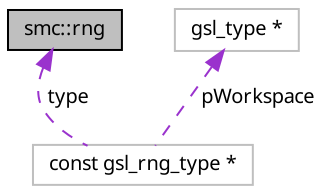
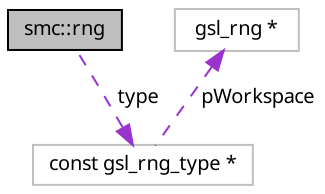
(237, 30) -> (237, 30)
(47, 116) -> (100, 88)
